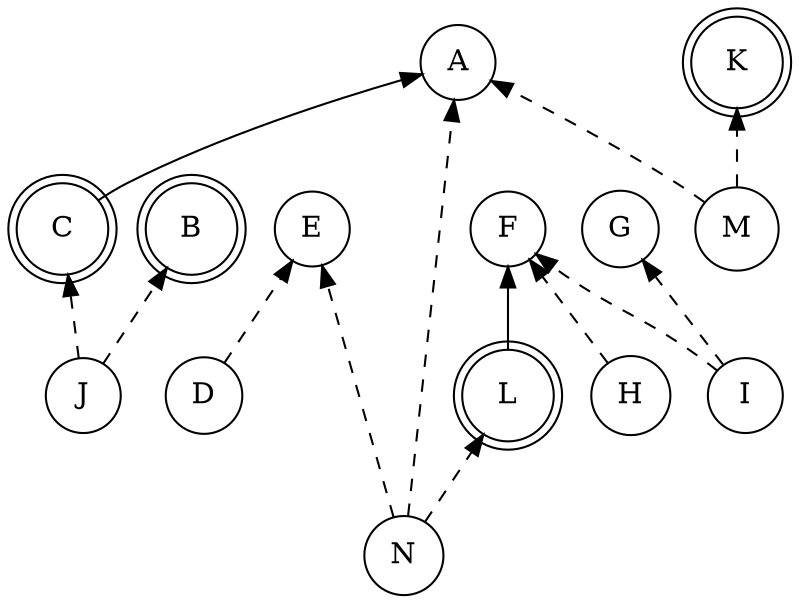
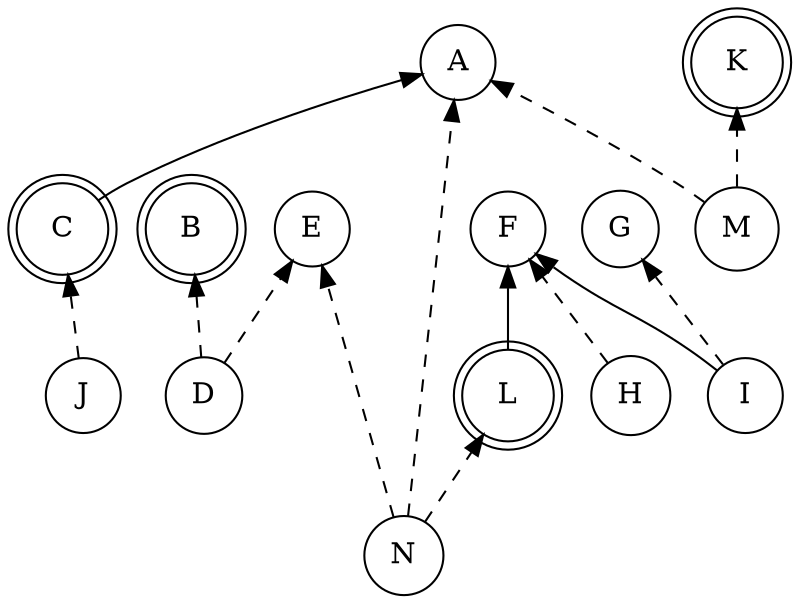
(636, 318) -> (636, 318)
(129, 325) -> (199, 327)
